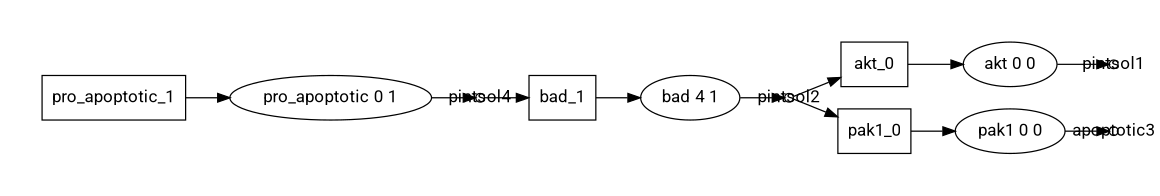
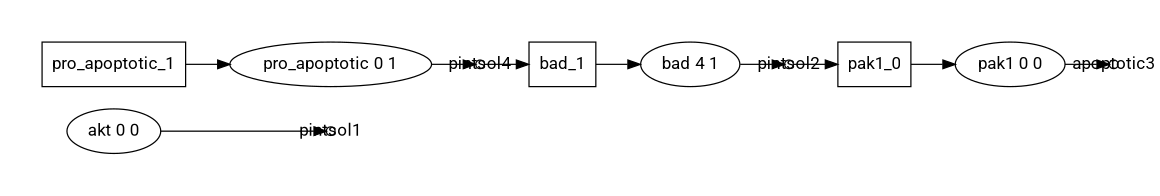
(874, 64) -> none
